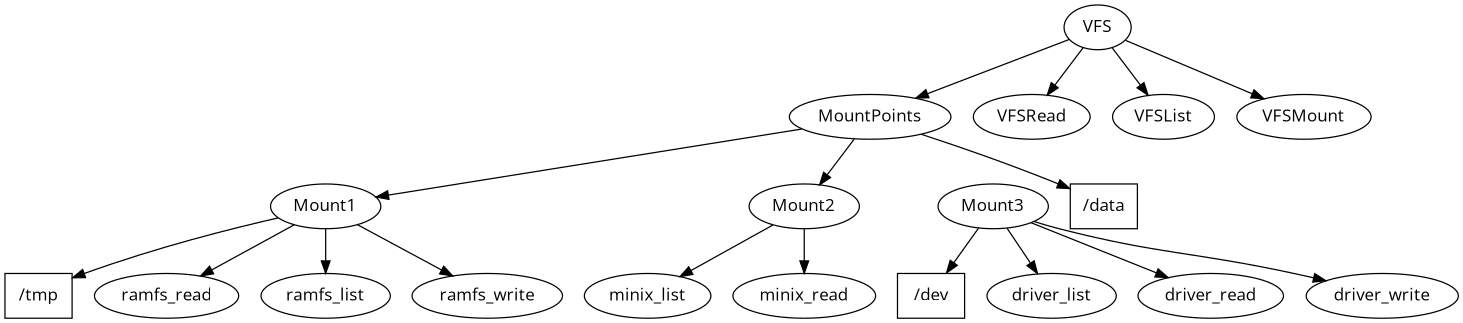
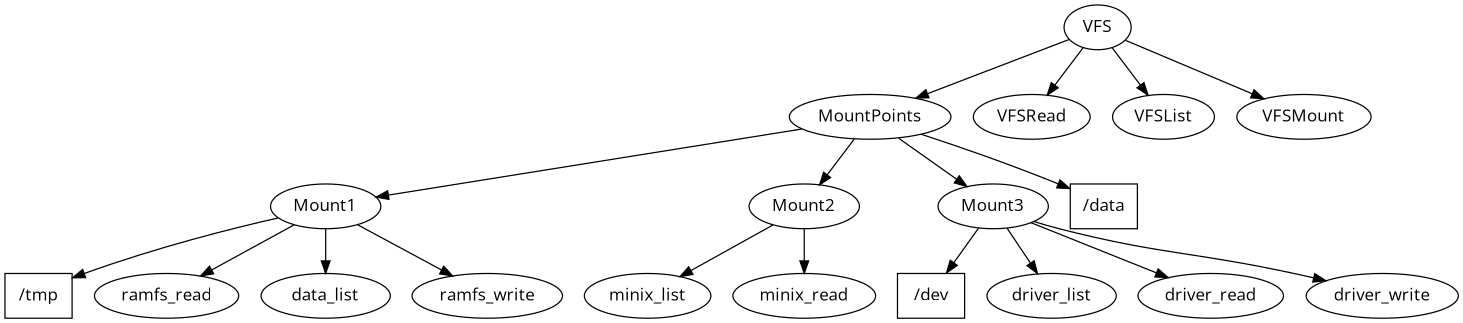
none -> (928, 159)
(326, 296) -> (326, 296)
